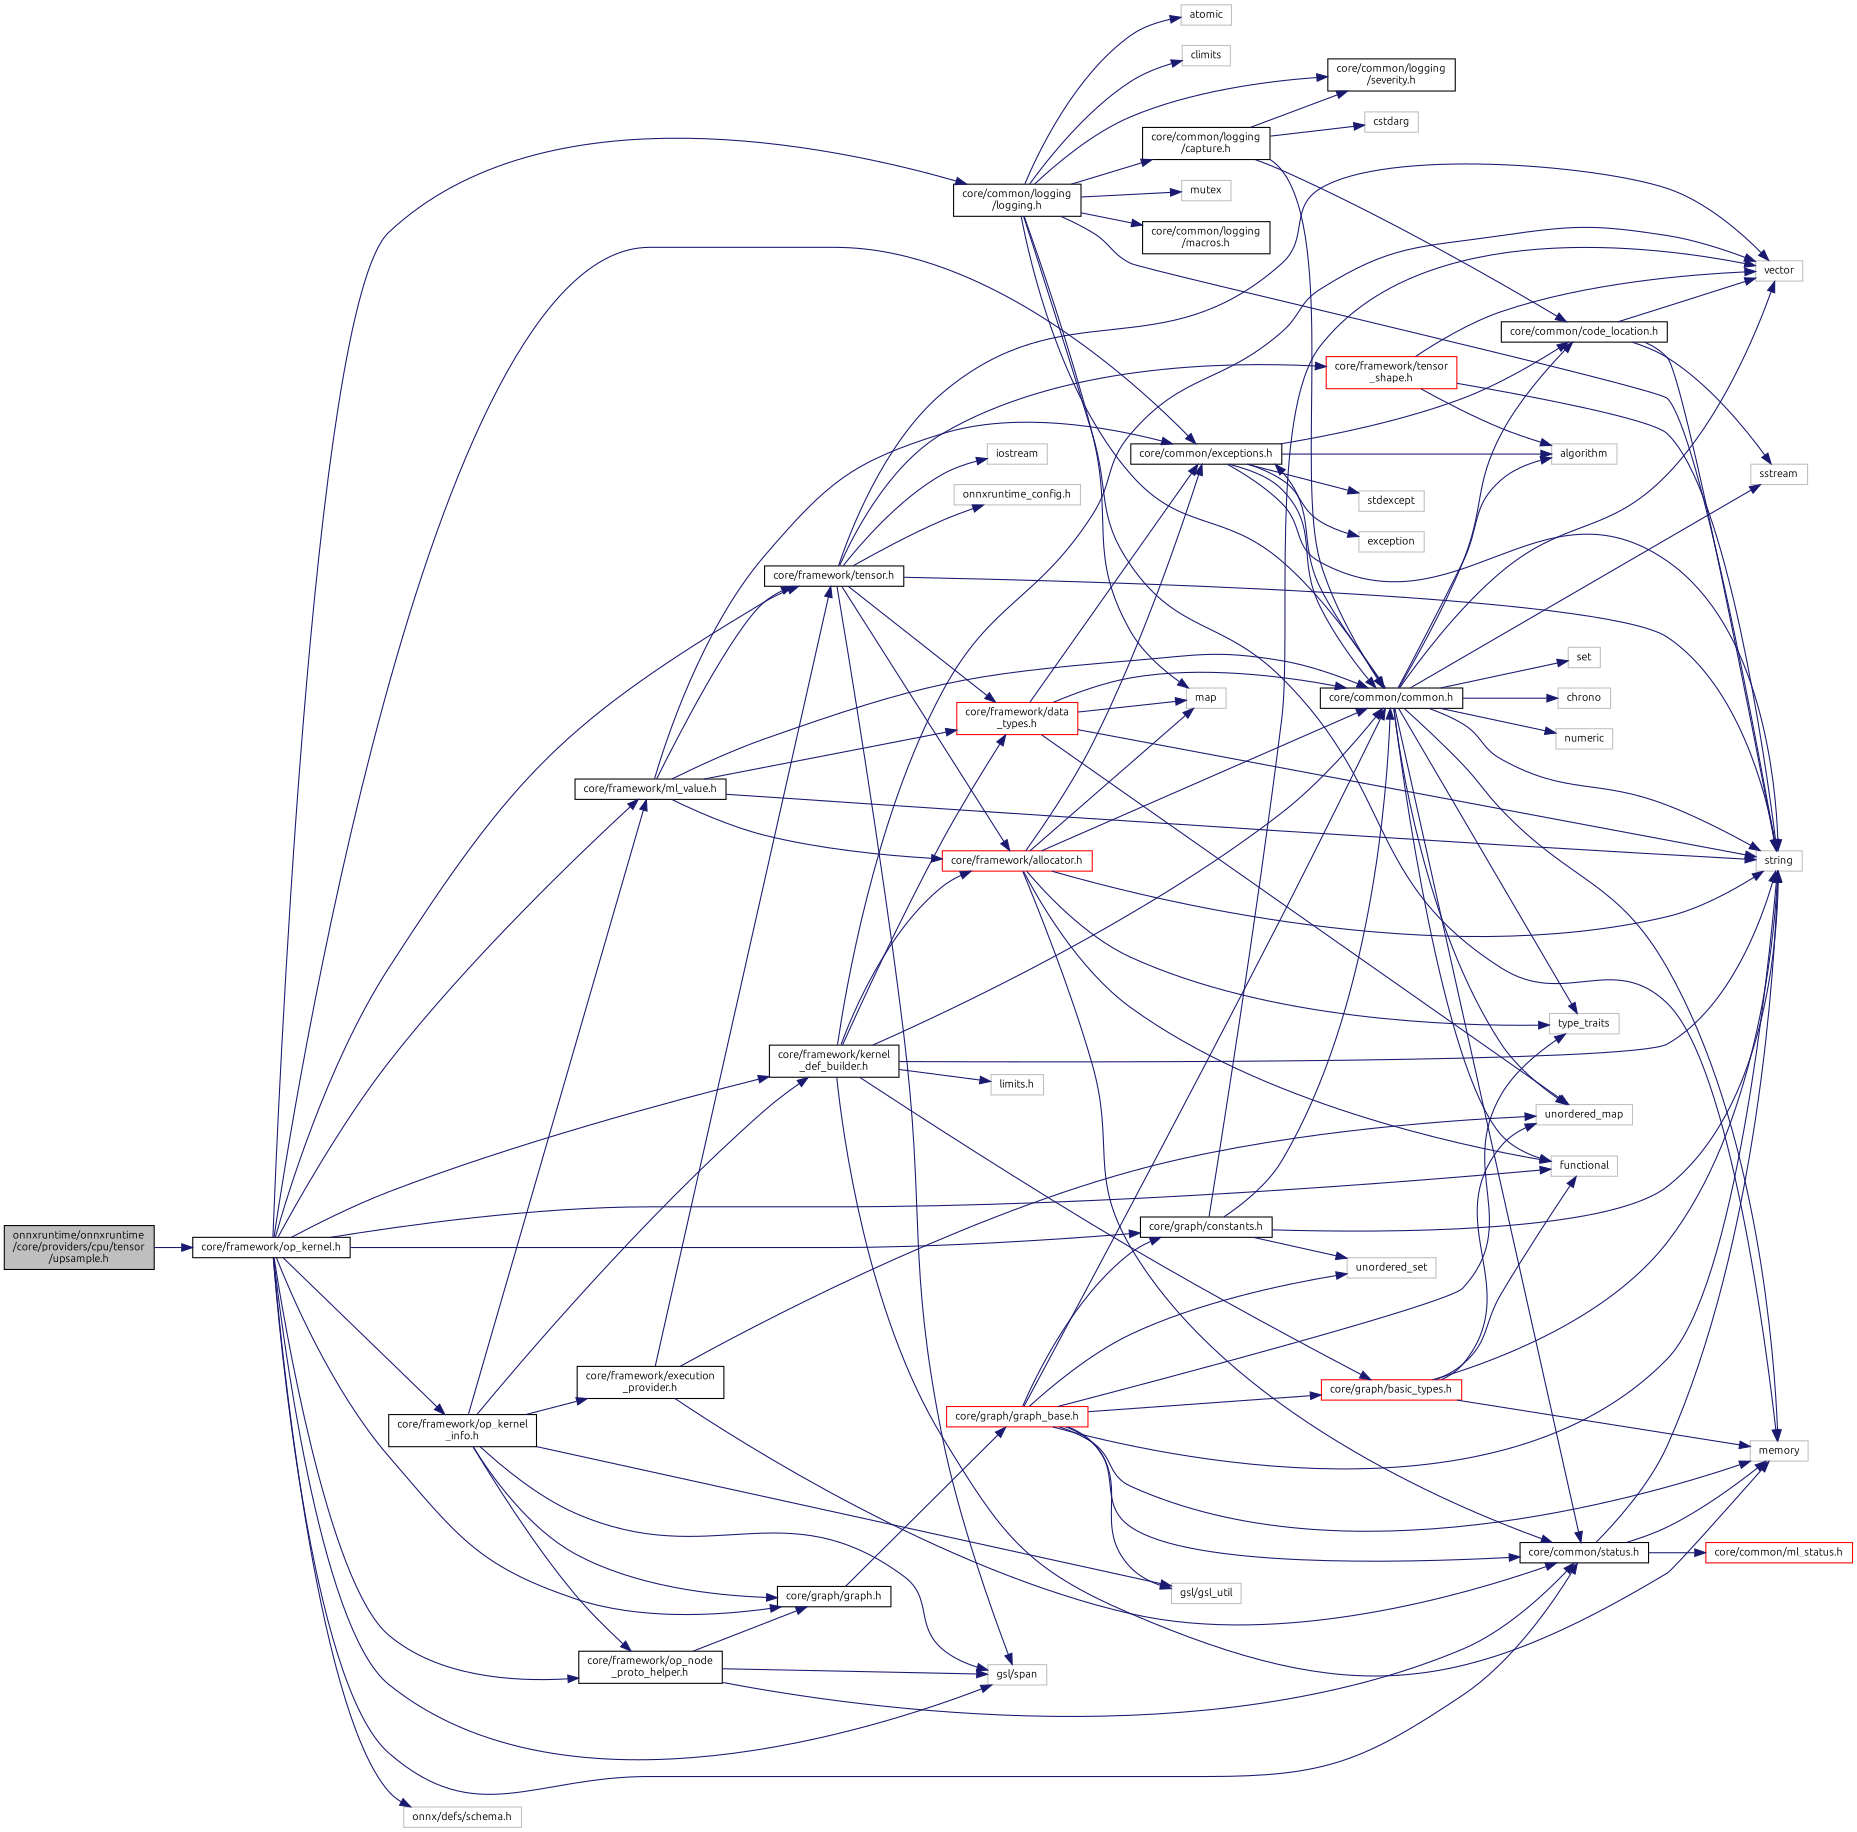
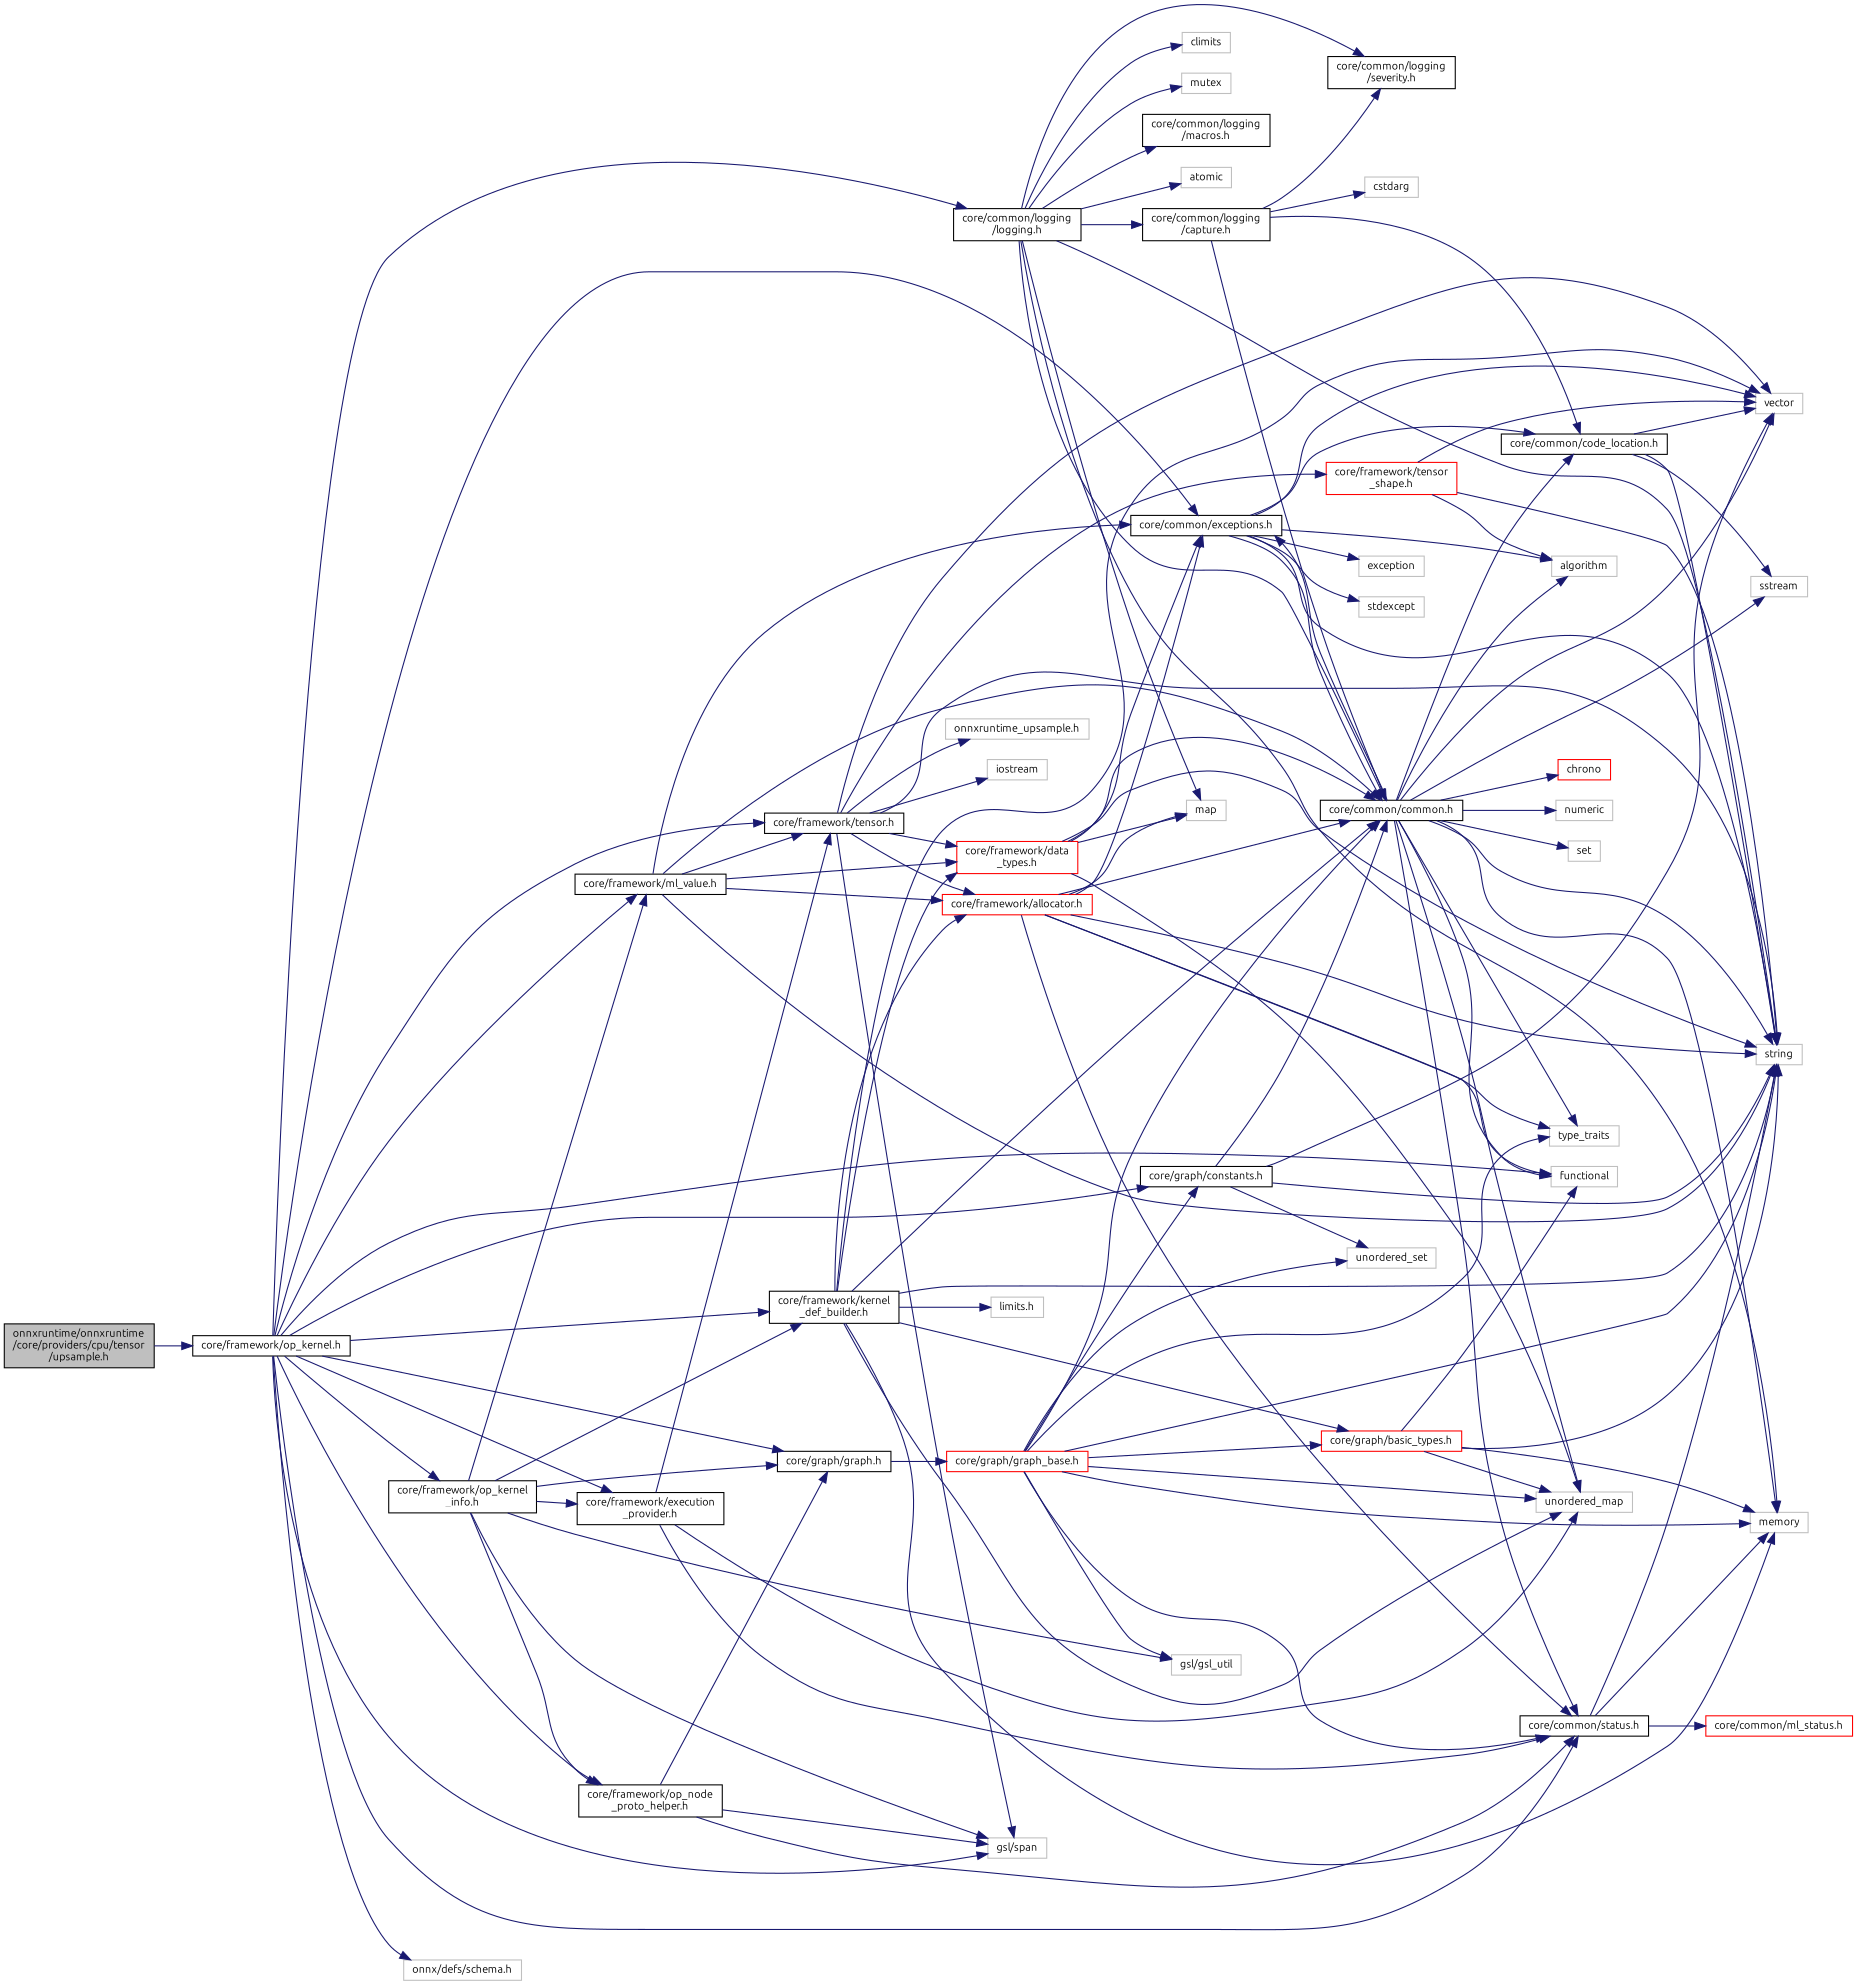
none -> (1470, 371)
(1017, 495) -> (1017, 729)
(1584, 698) -> (1584, 770)
none -> (449, 1422)
none -> (1306, 1482)
none -> (1134, 1687)
